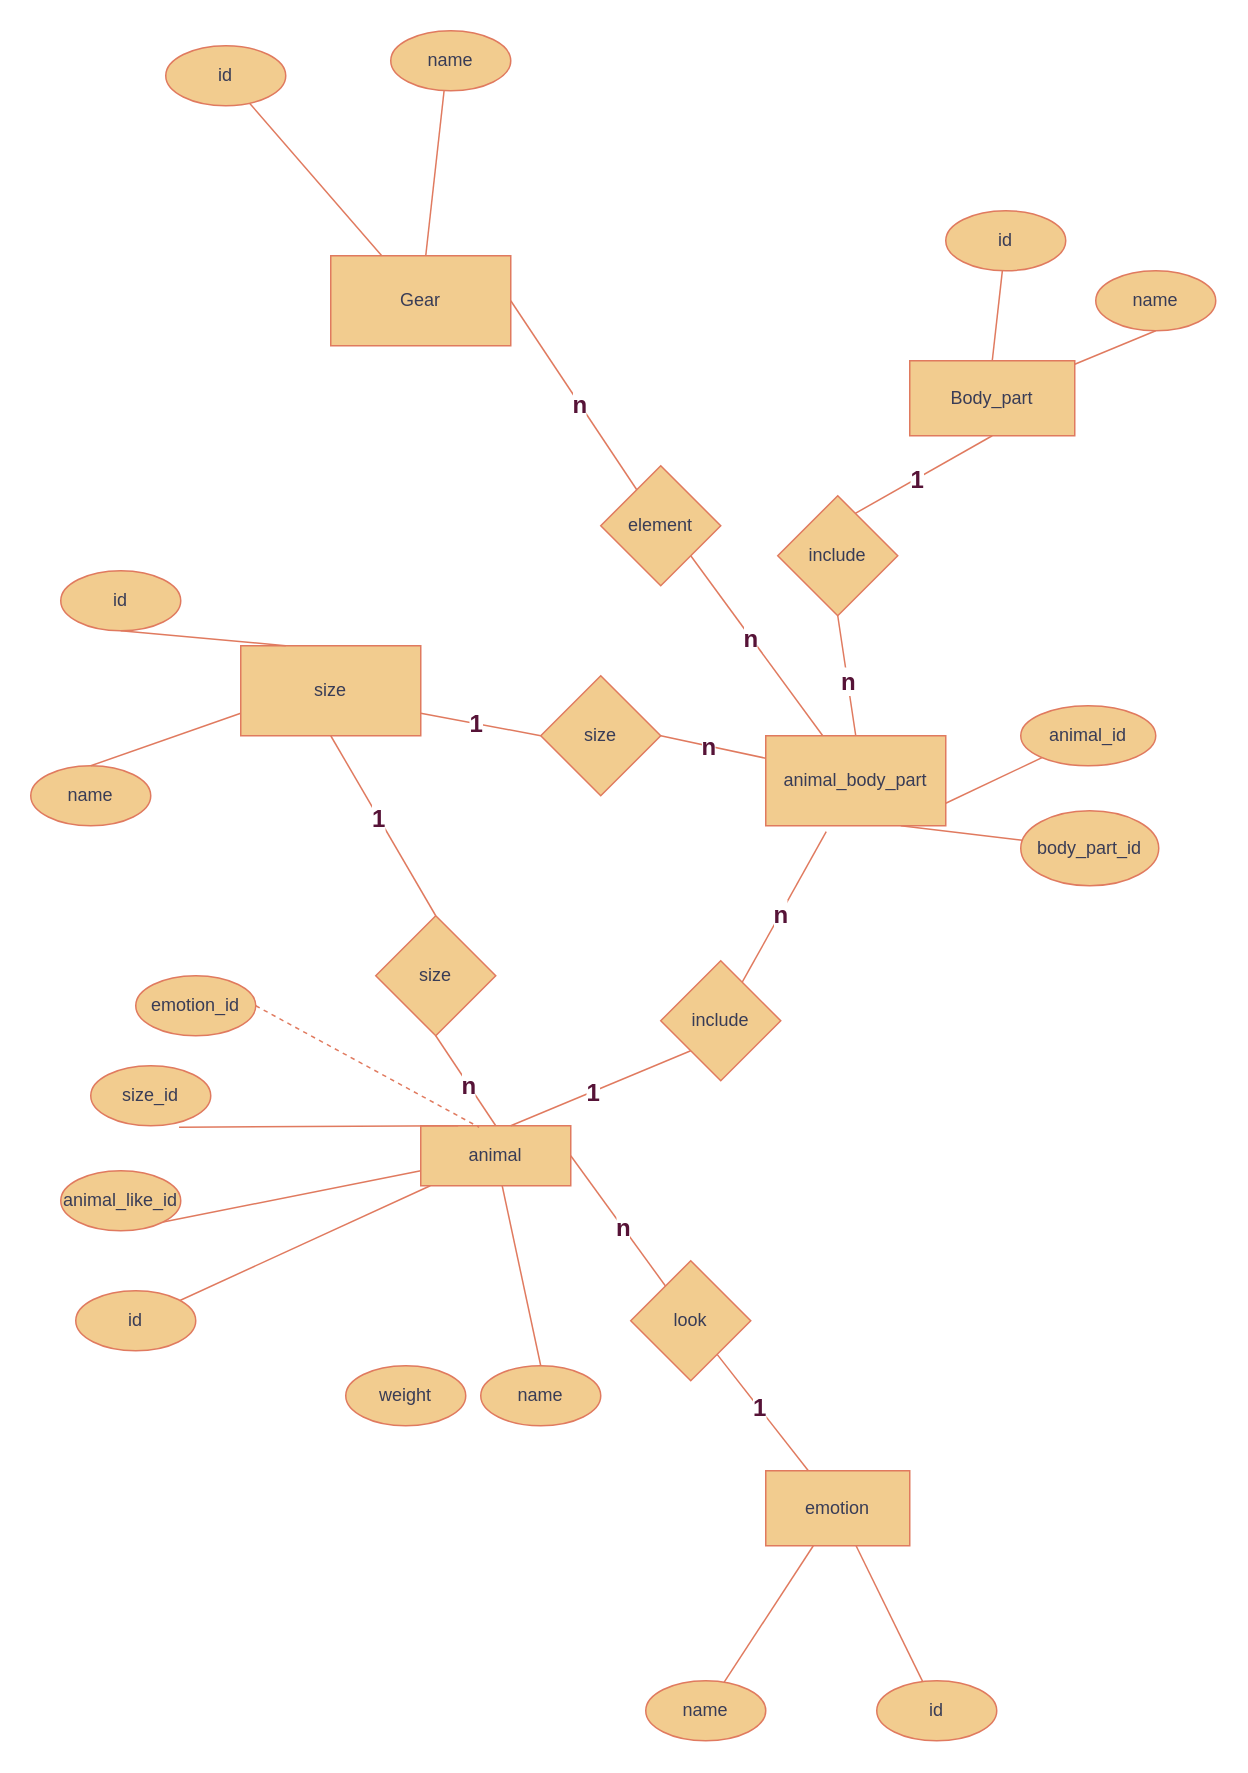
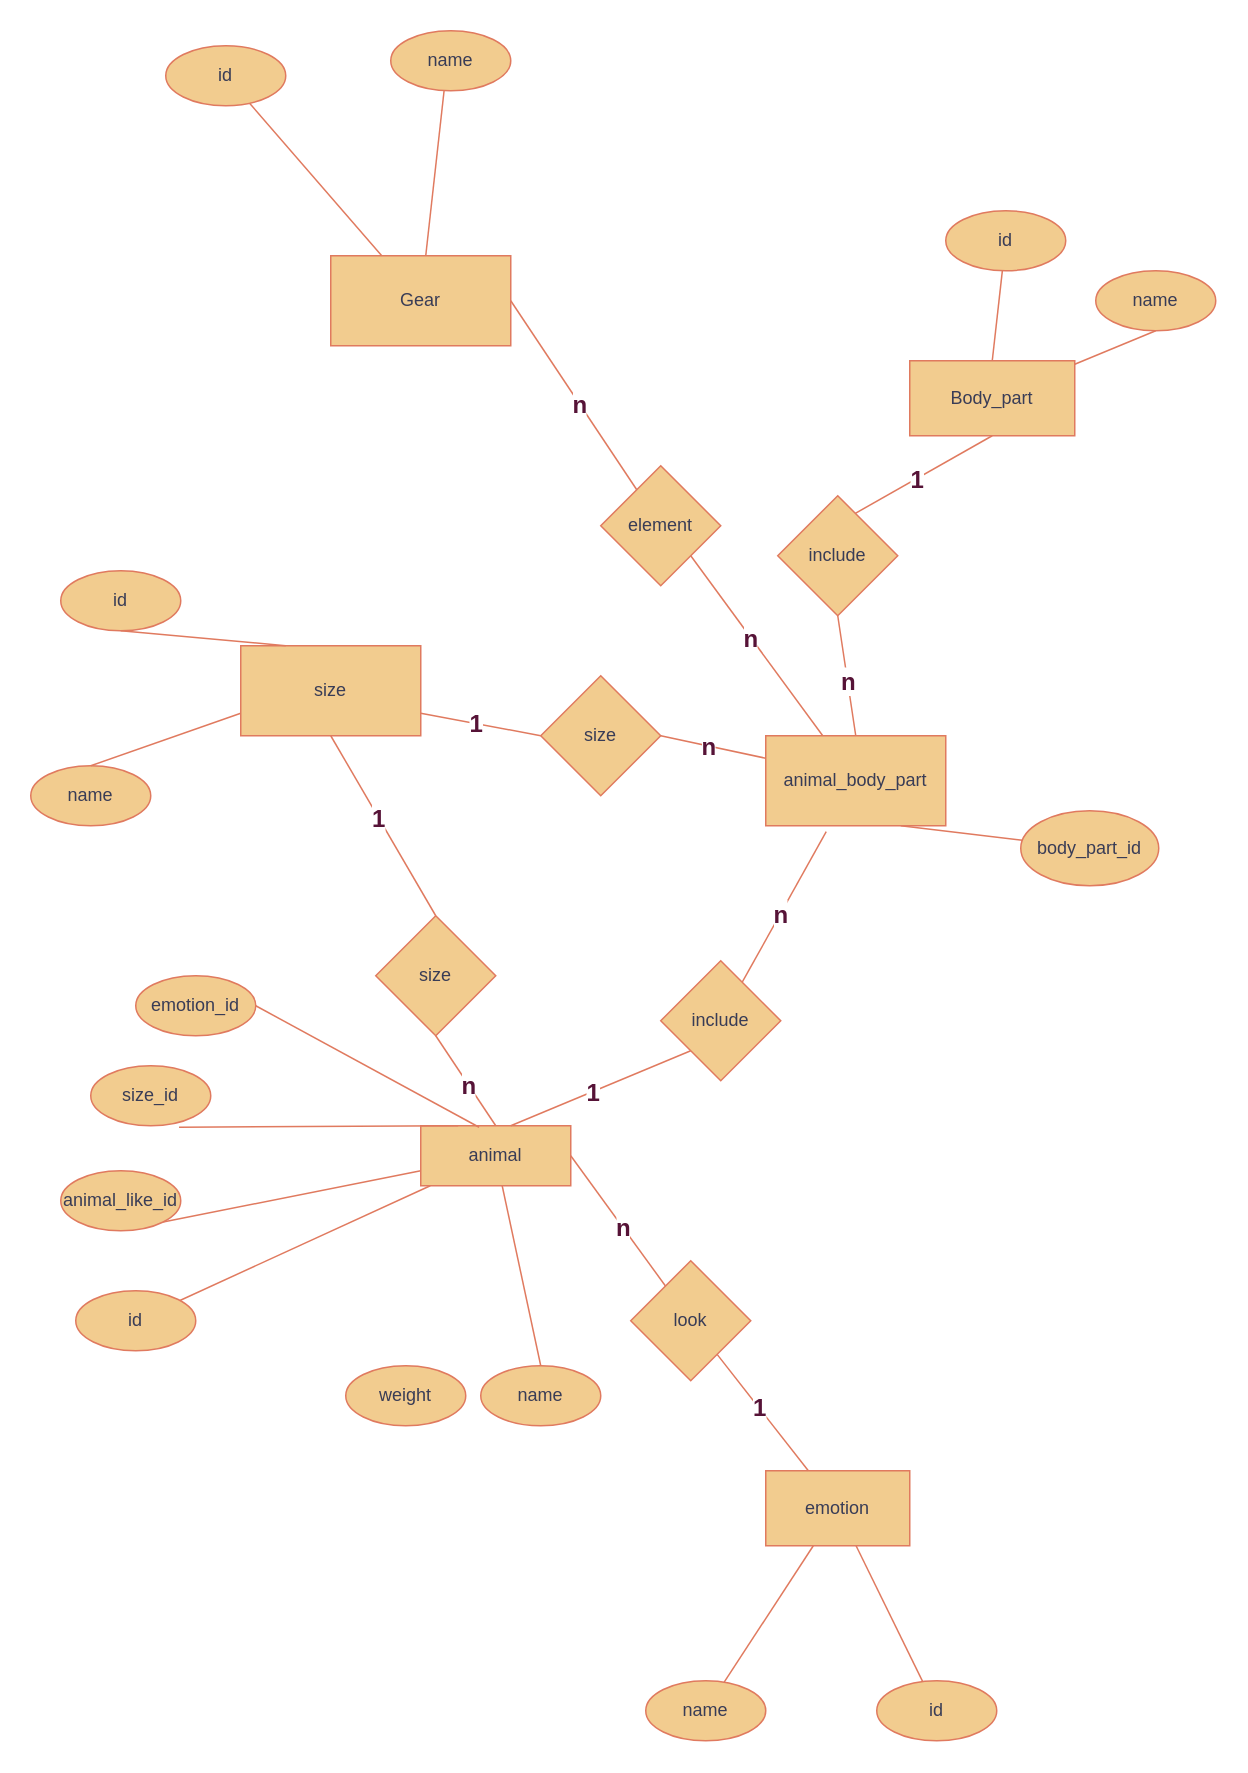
(1088, 736) -> none
(994, 780) -> none
(367, 1066) -> (367, 1066)
